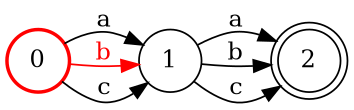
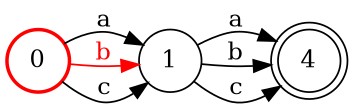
(309, 61) -> (309, 61)
